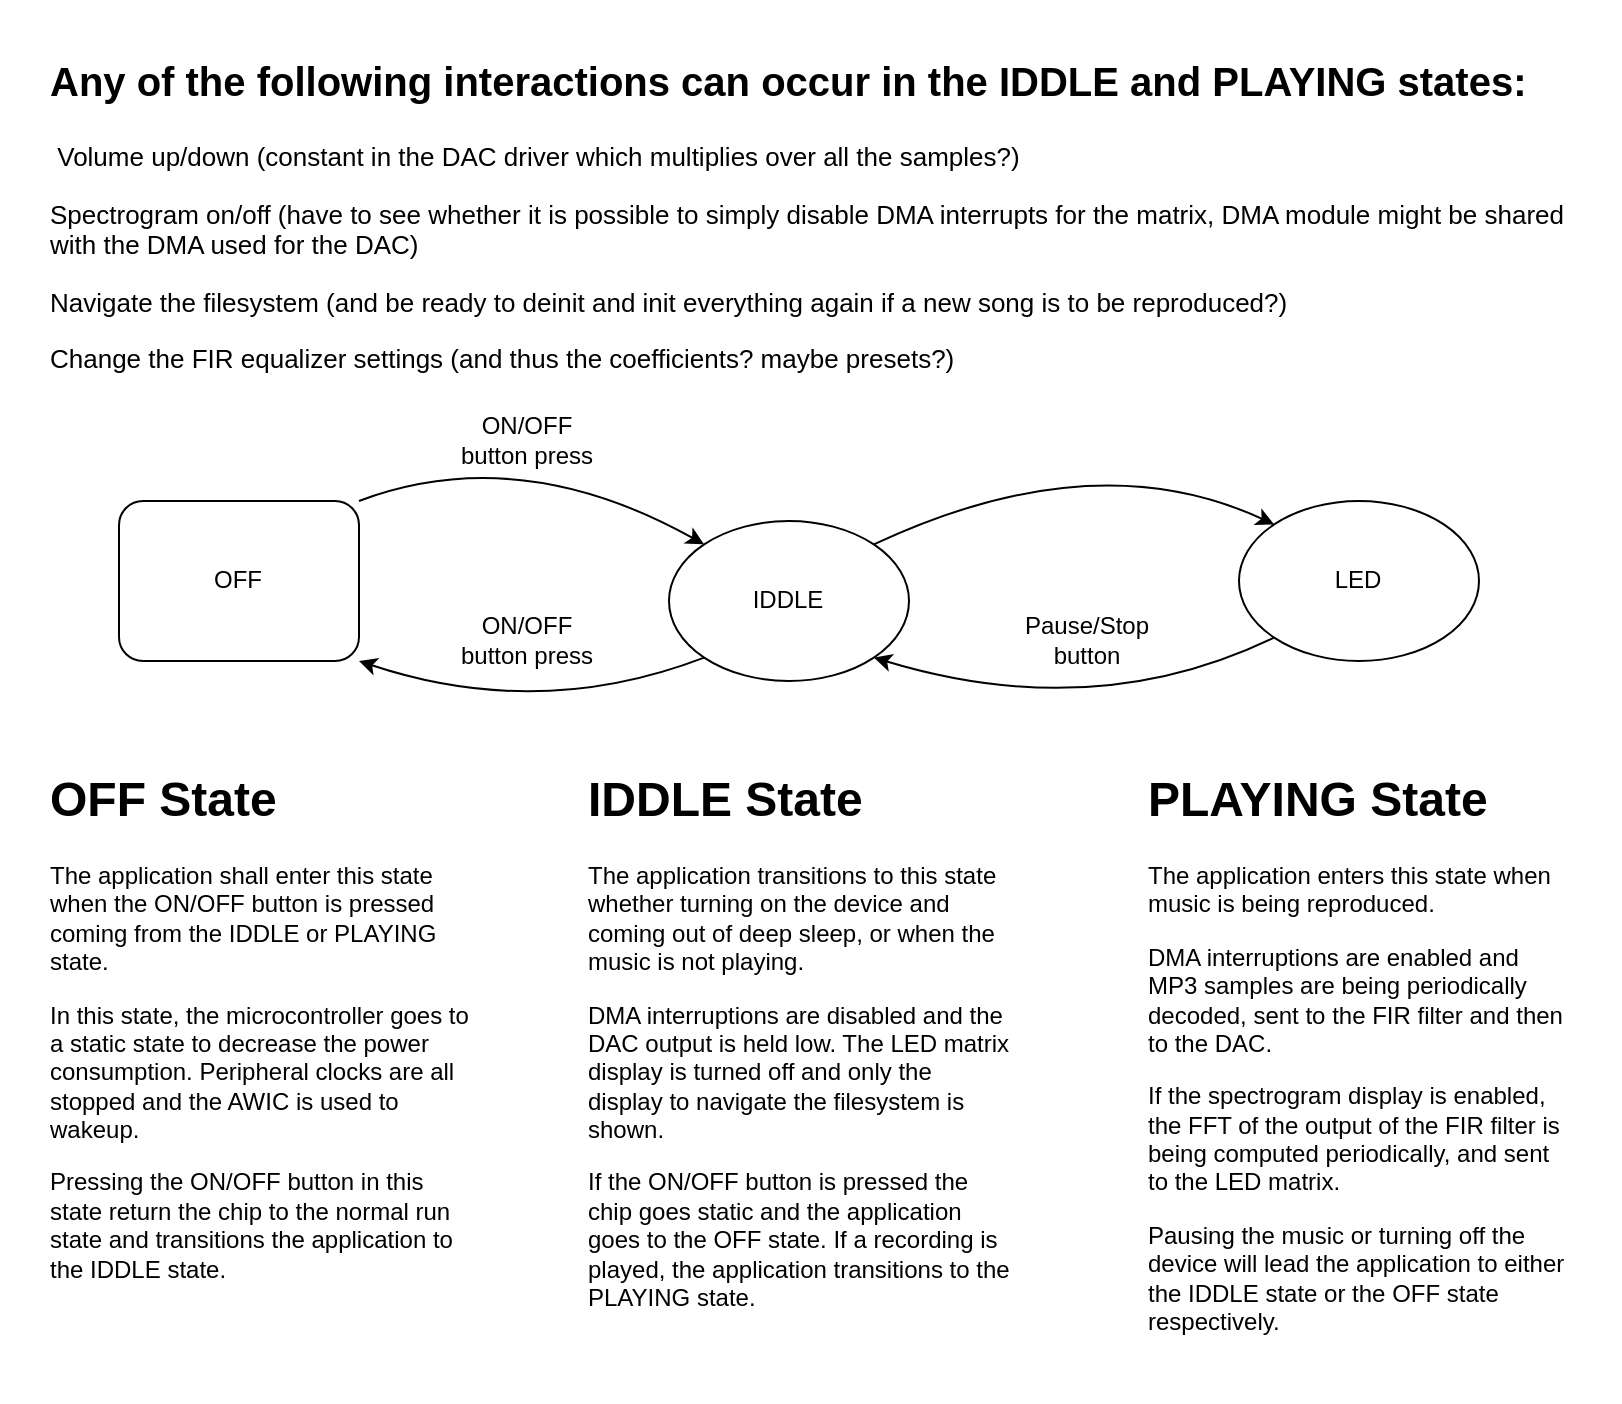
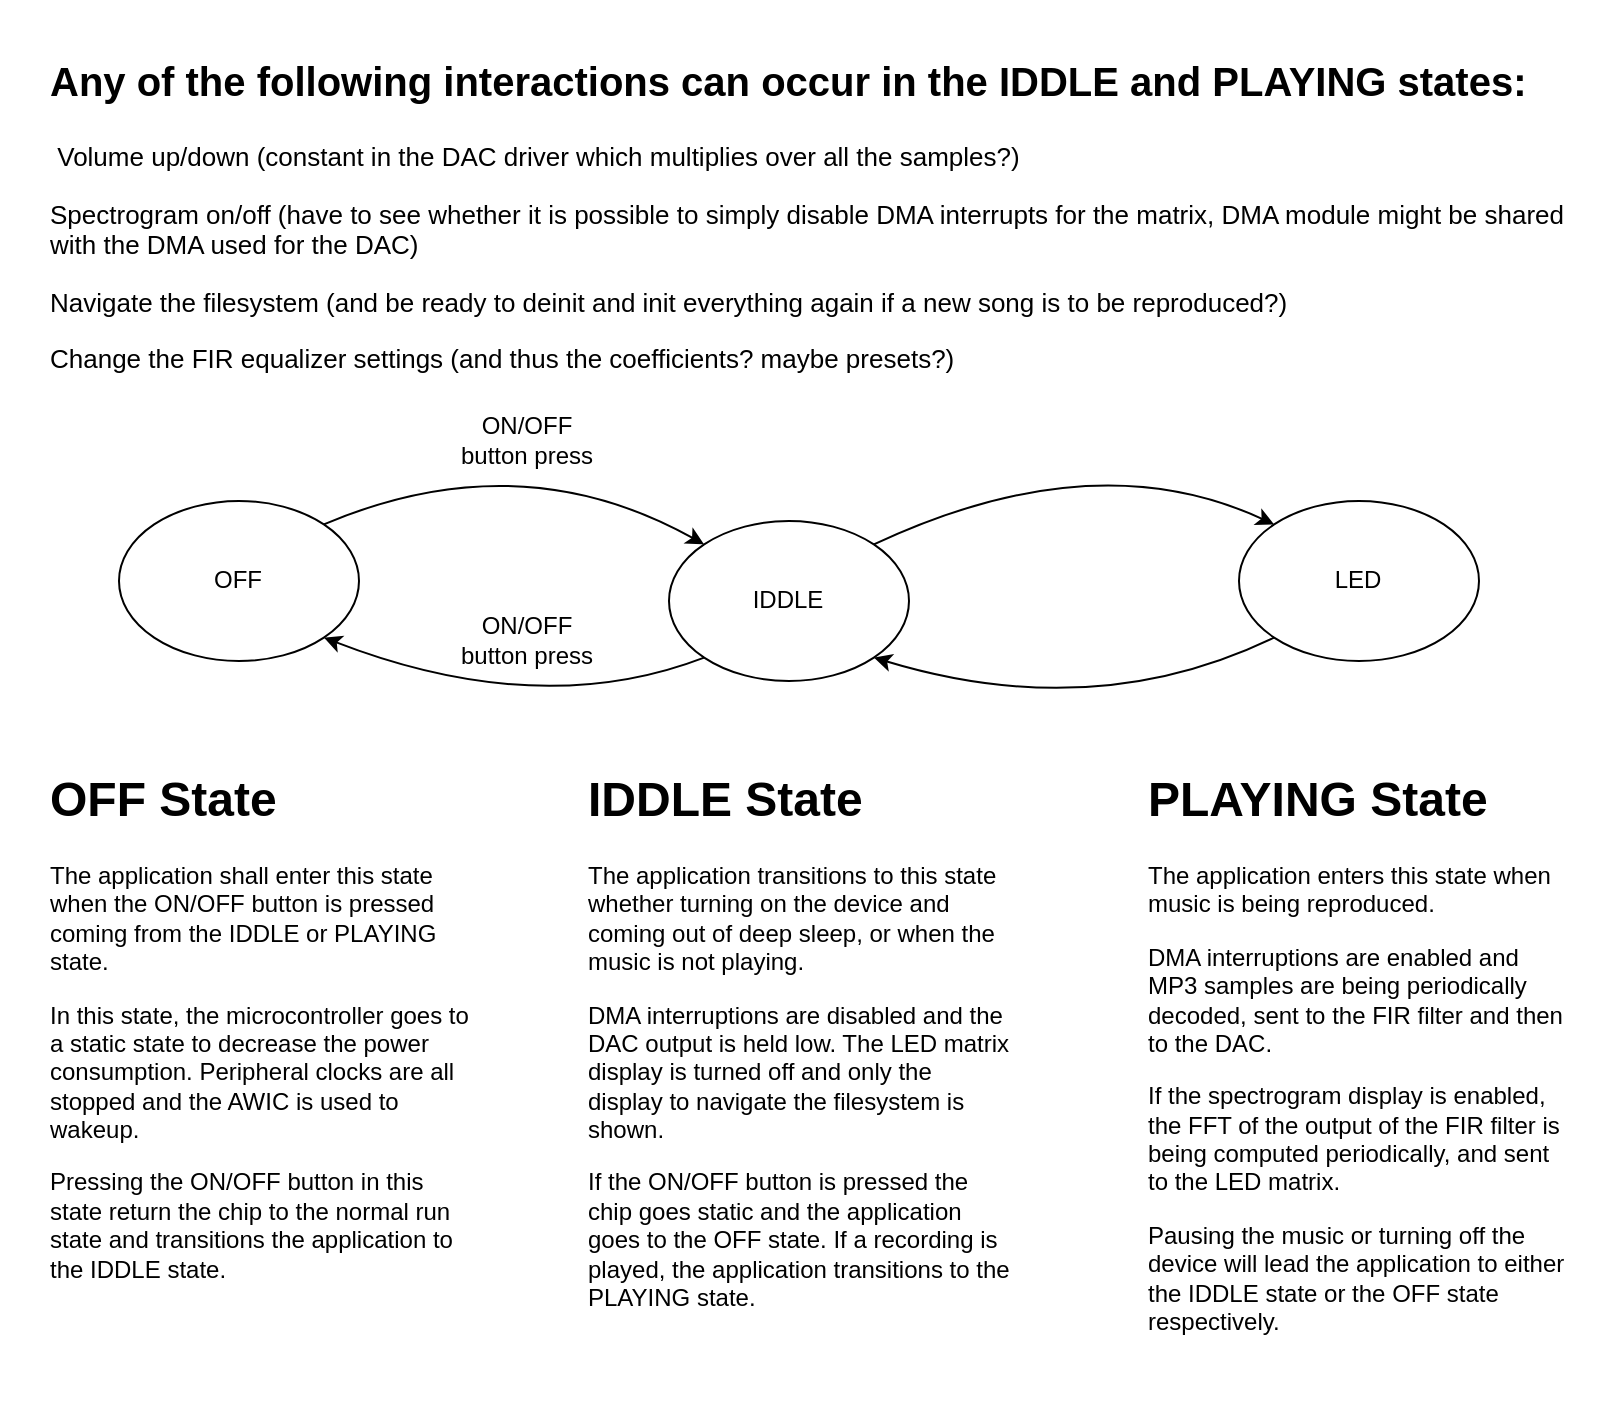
(239, 581) -> (239, 581)
(1088, 641) -> none
